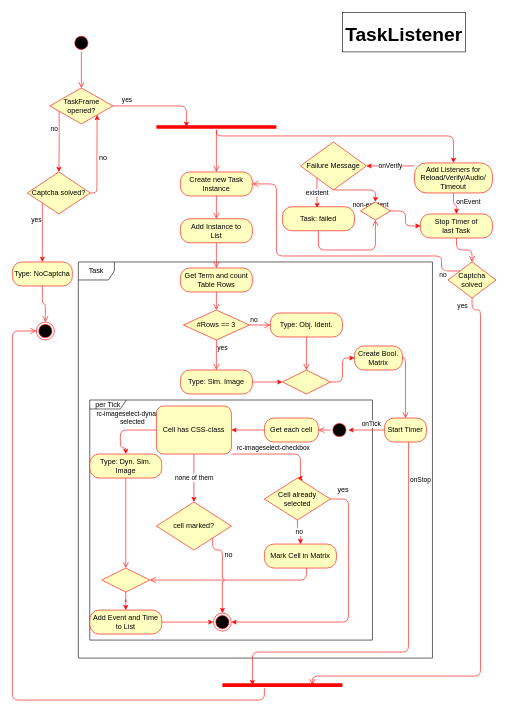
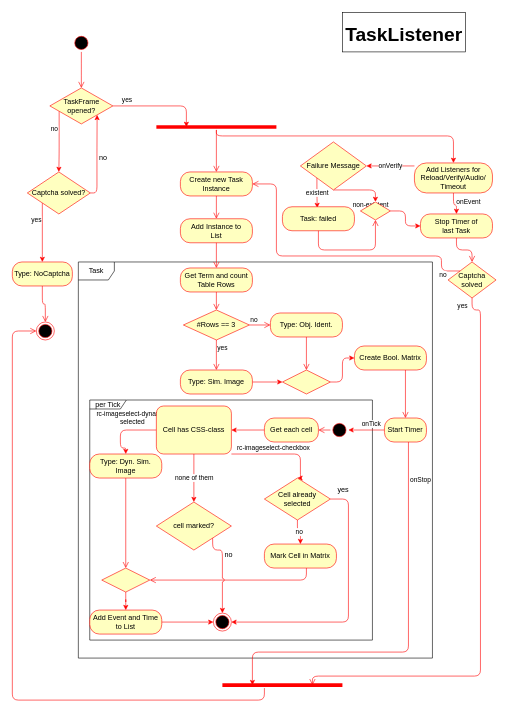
(378, 358) -> (390, 358)
